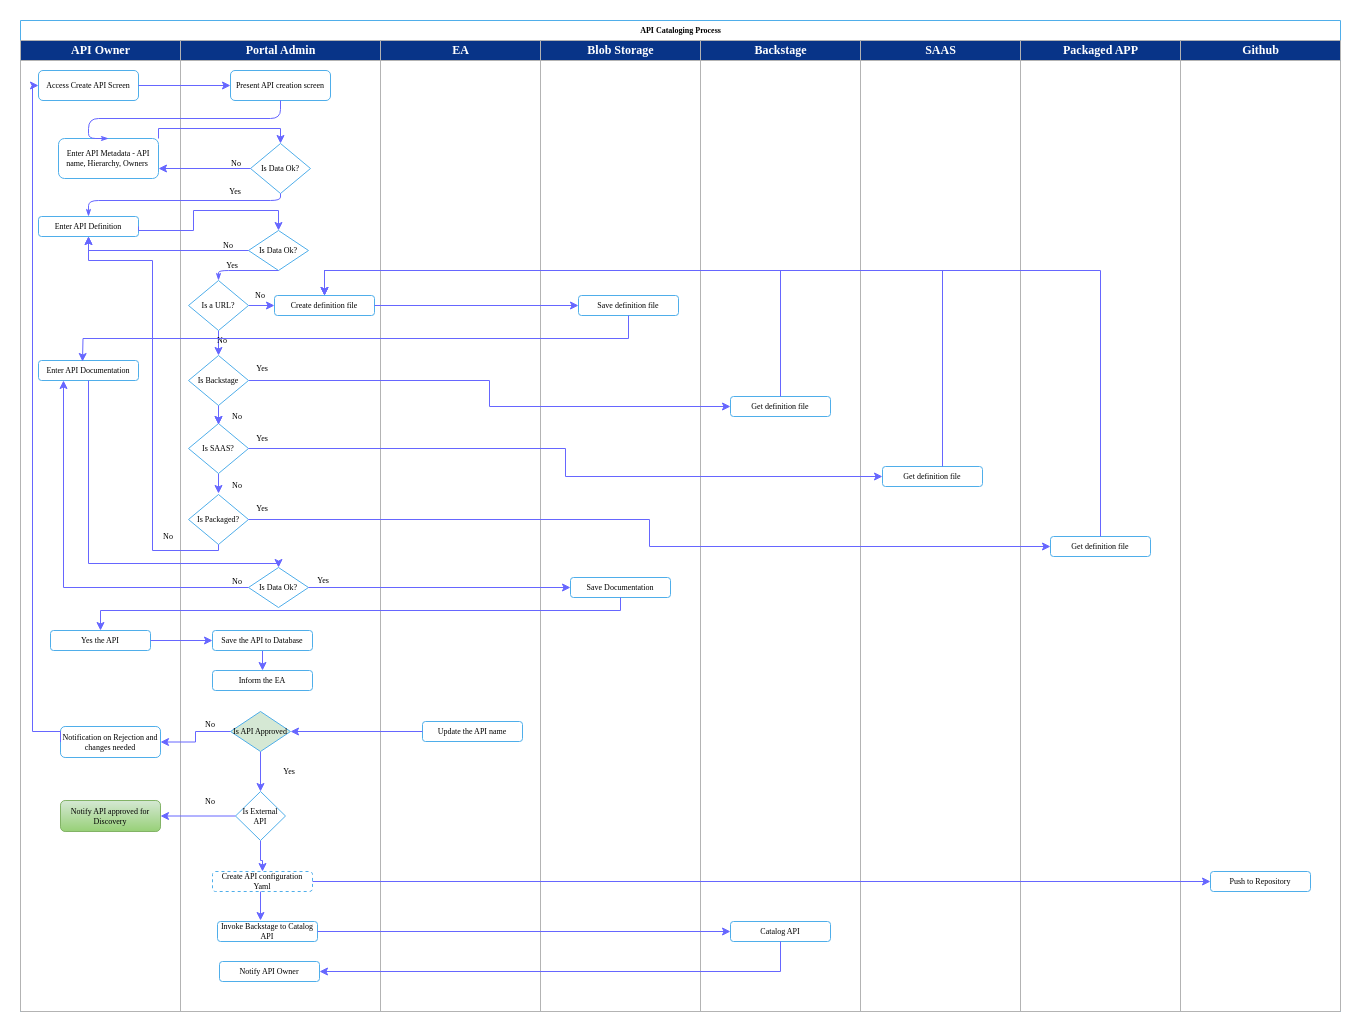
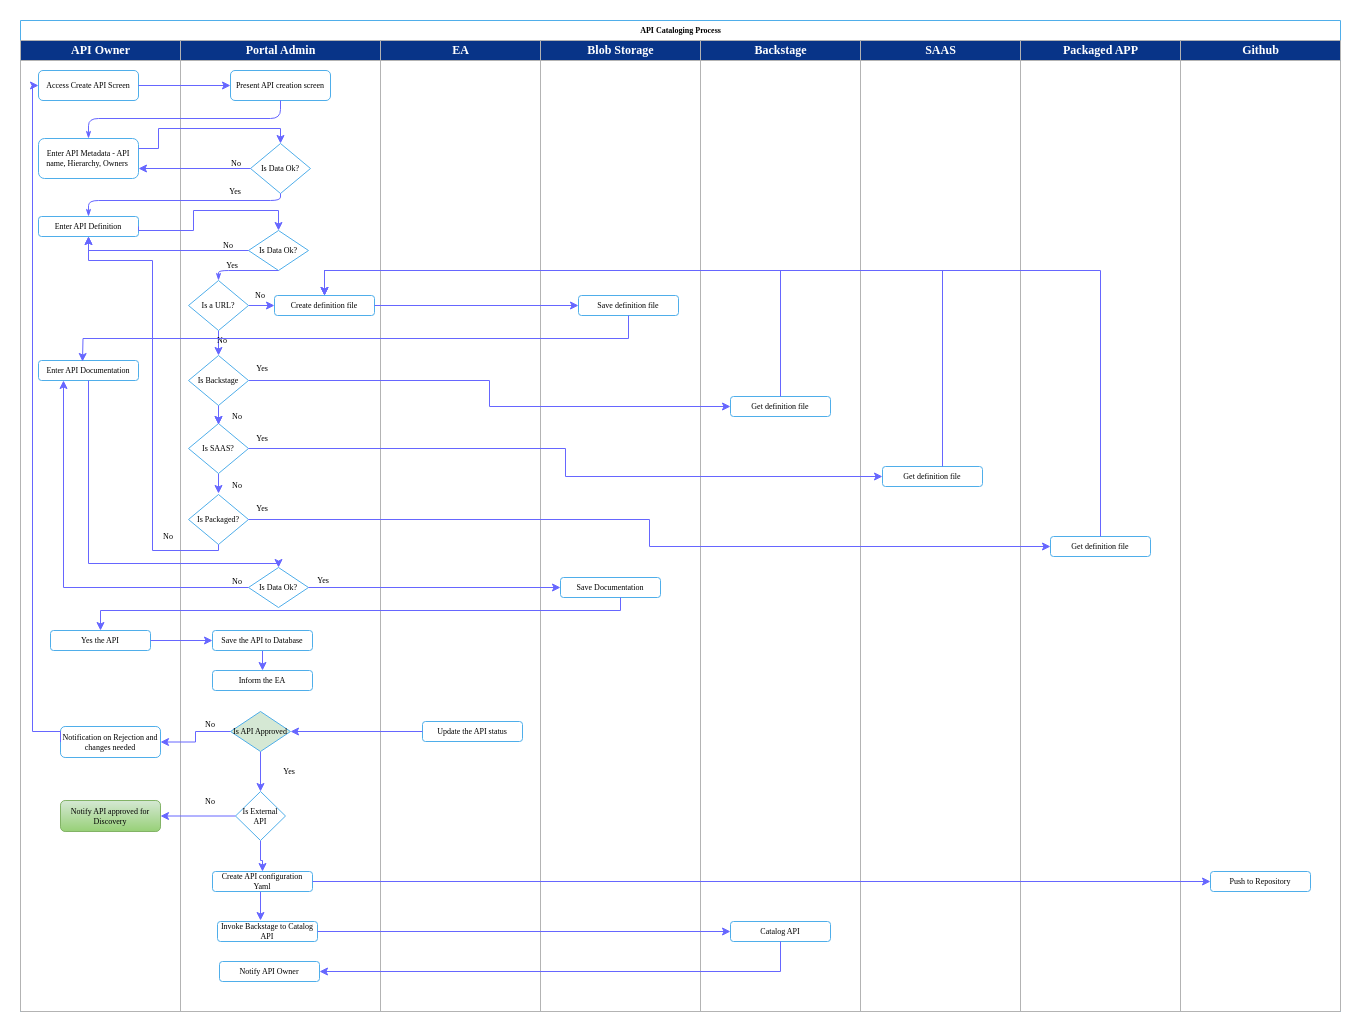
(109, 159) -> (89, 159)
(621, 588) -> (611, 588)
(473, 732) -> (473, 732)
(263, 882) -> (263, 882)
